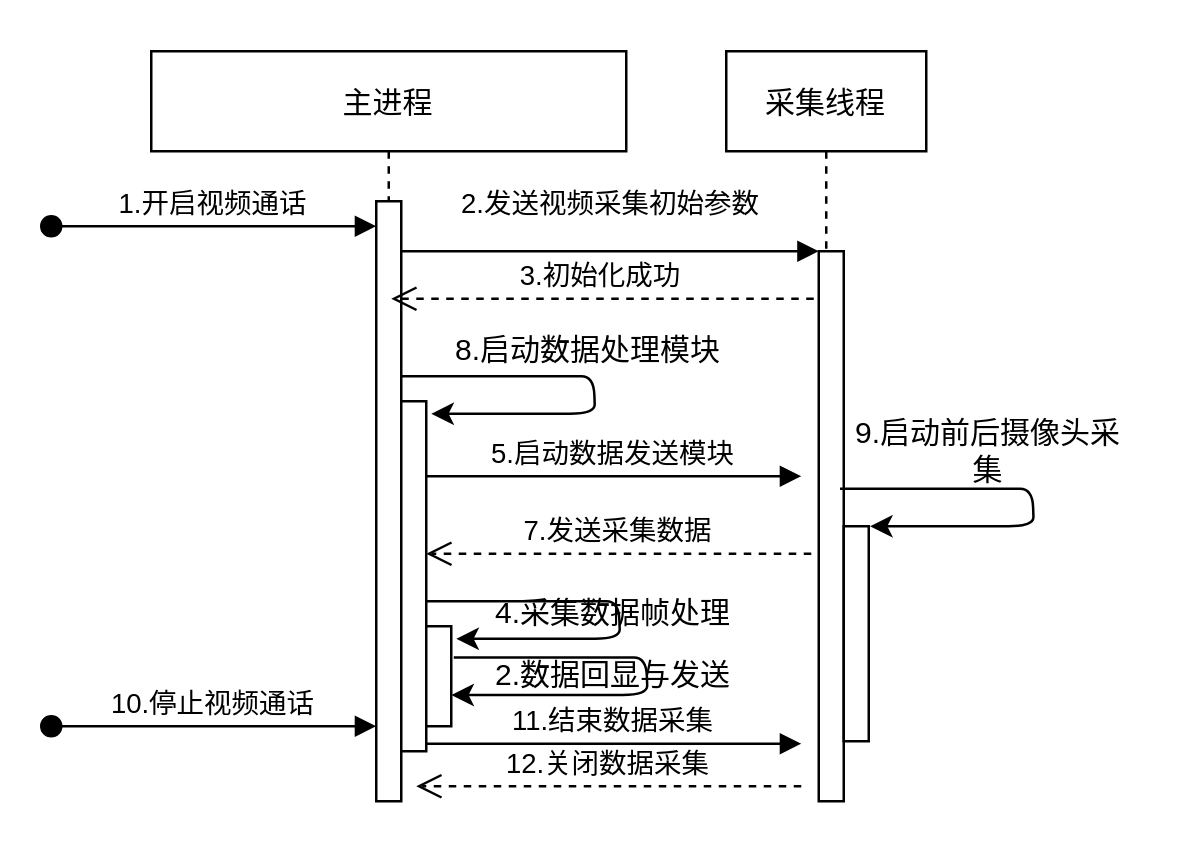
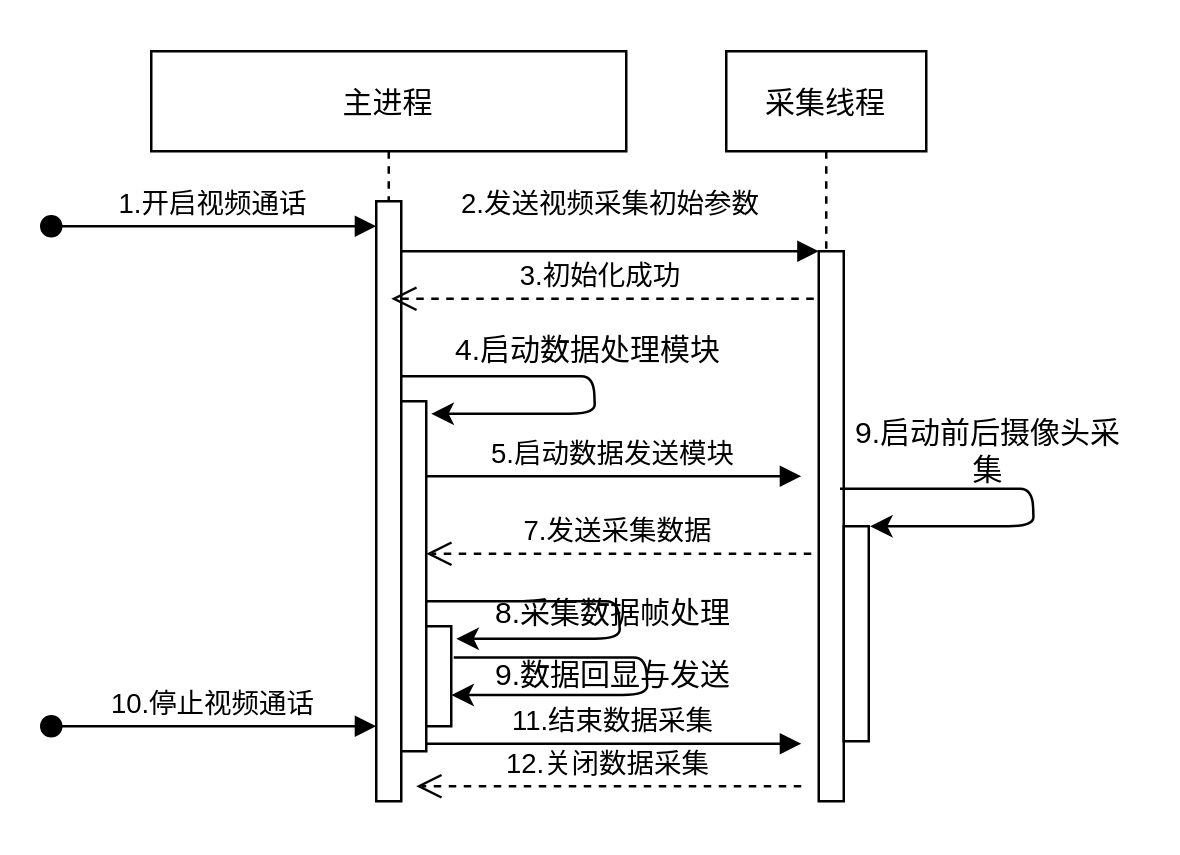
(589, 351) -> (589, 351)
(614, 614) -> (614, 614)
(614, 676) -> (614, 676)
